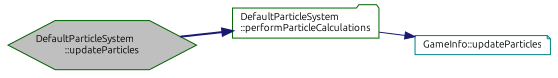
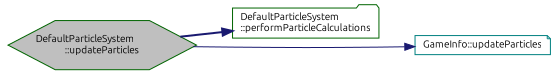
(392, 34) -> (299, 48)
